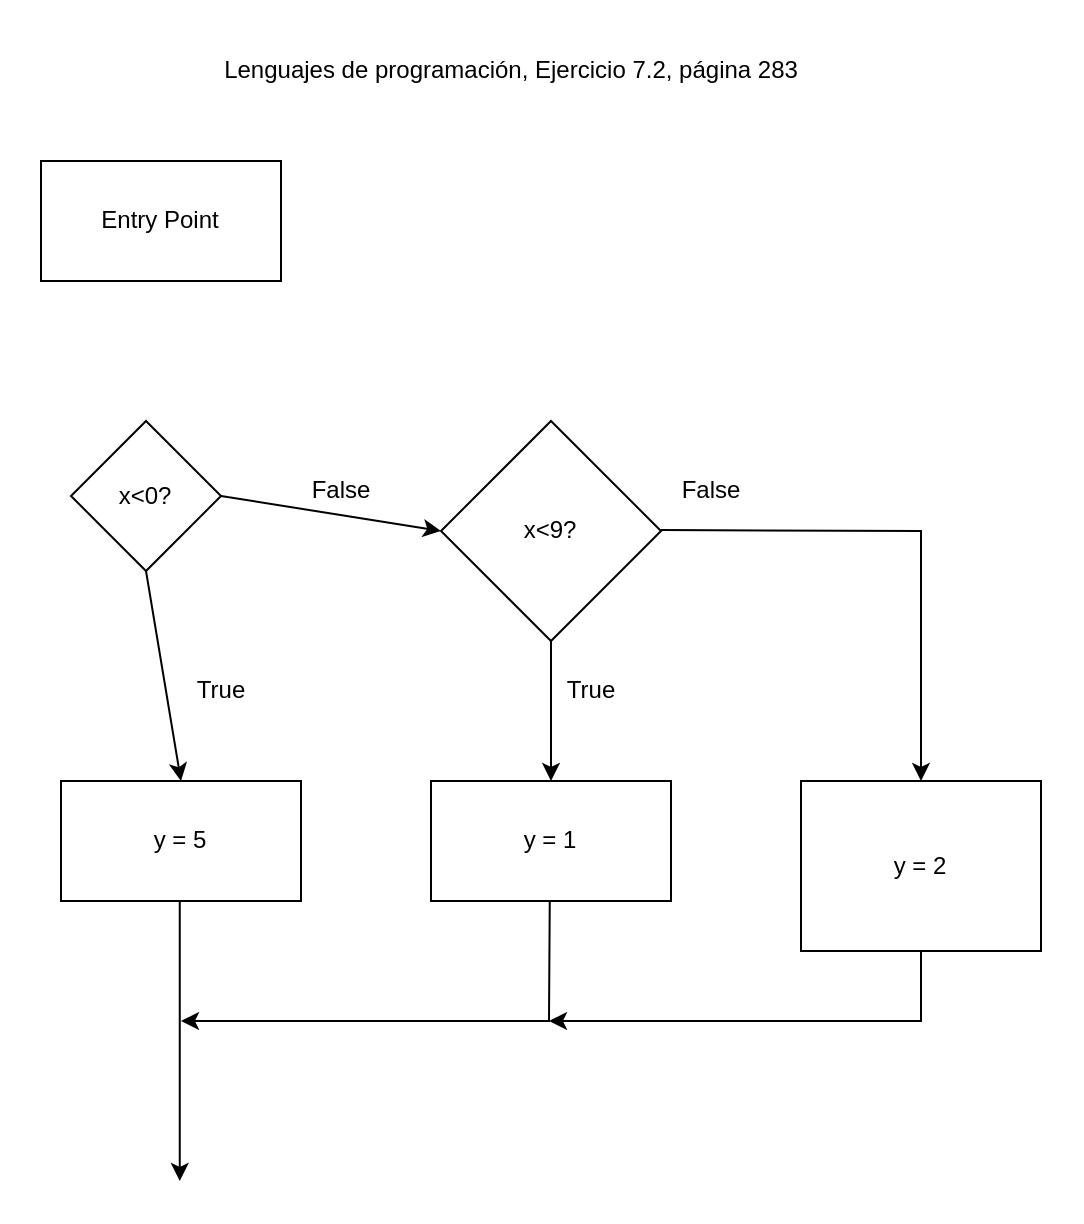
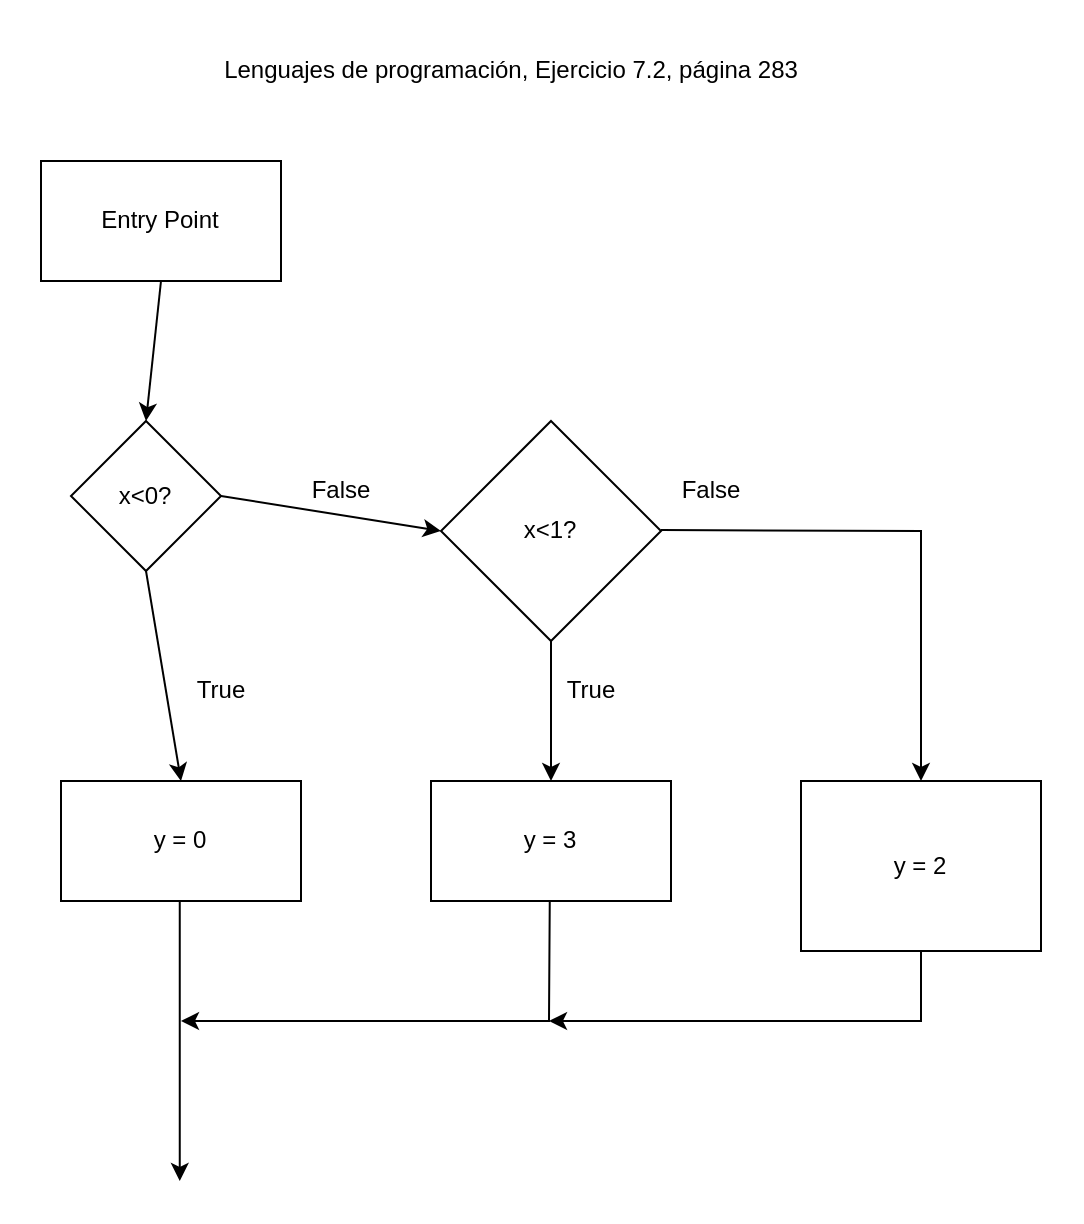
none -> (154, 345)
(551, 531) -> (551, 531)
(181, 841) -> (181, 841)
(551, 841) -> (551, 841)
